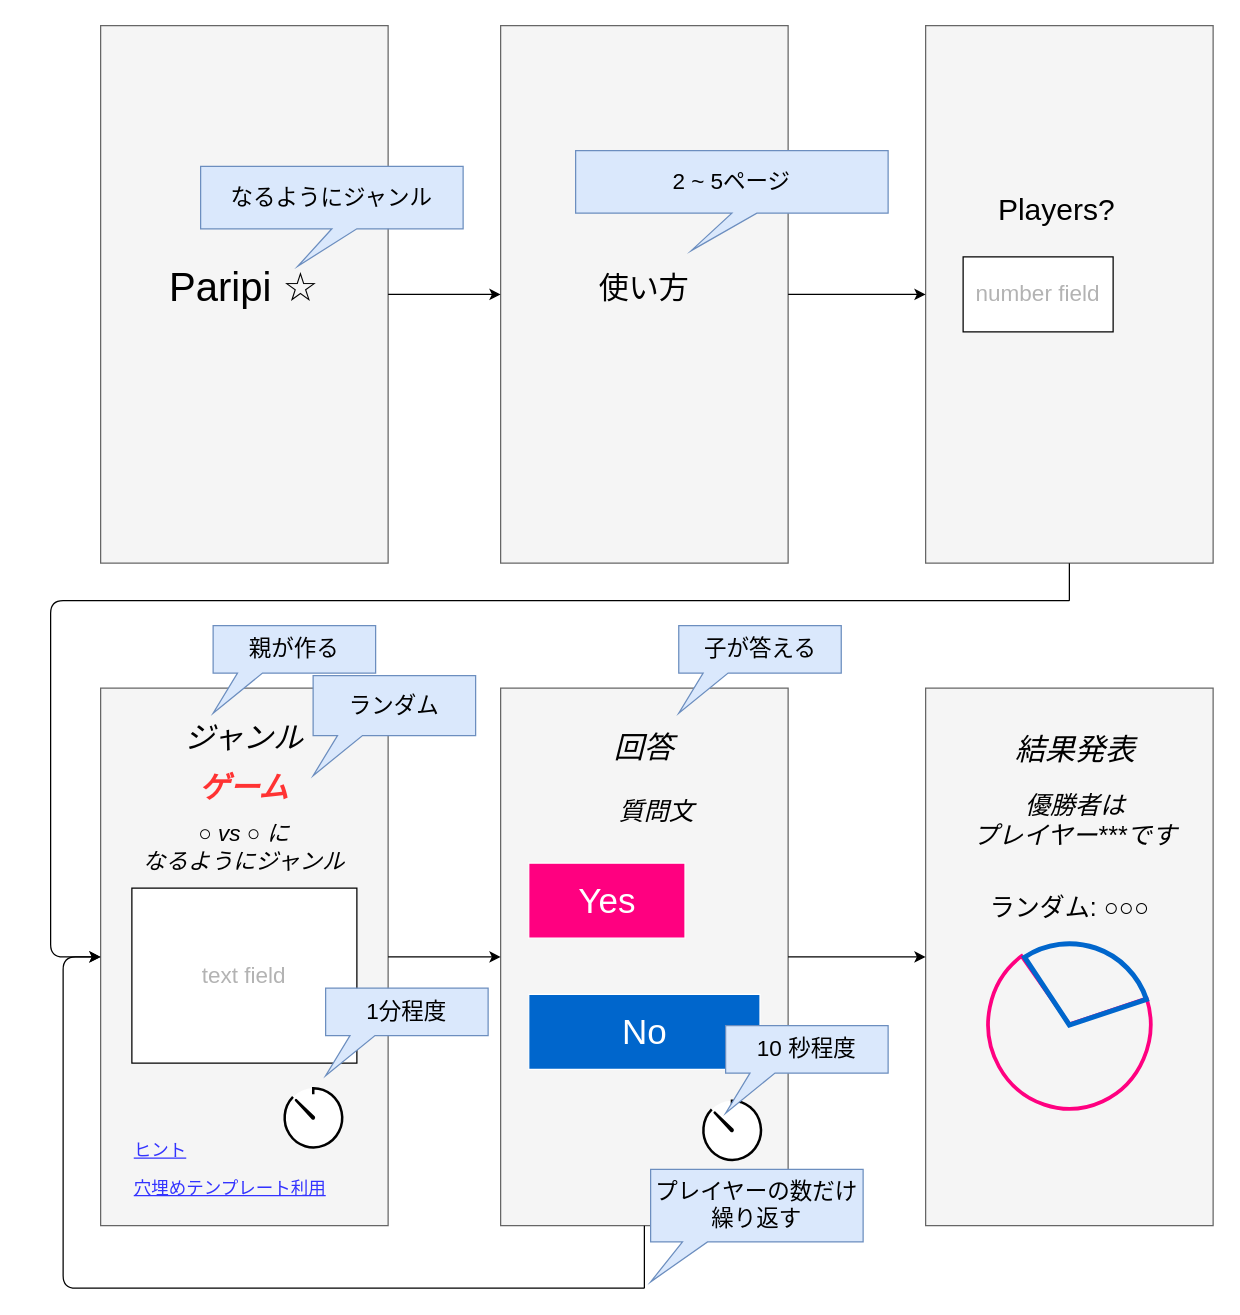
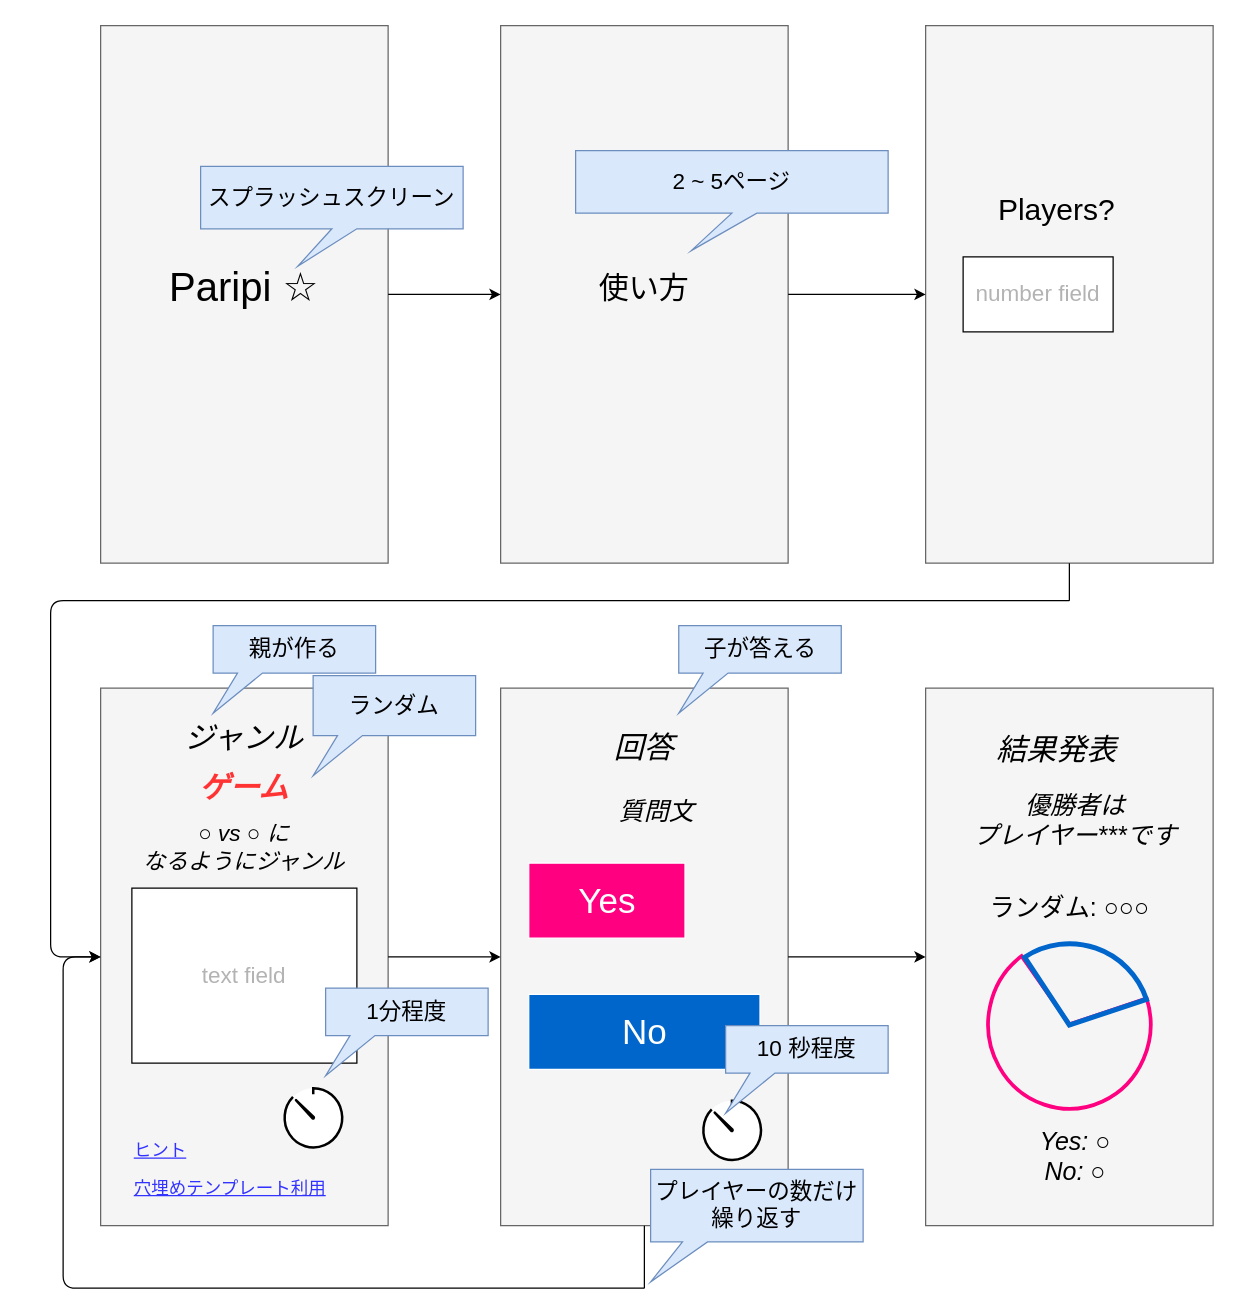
(332, 198) -> (332, 198)
(1076, 751) -> (1057, 751)
none -> (1076, 1156)
